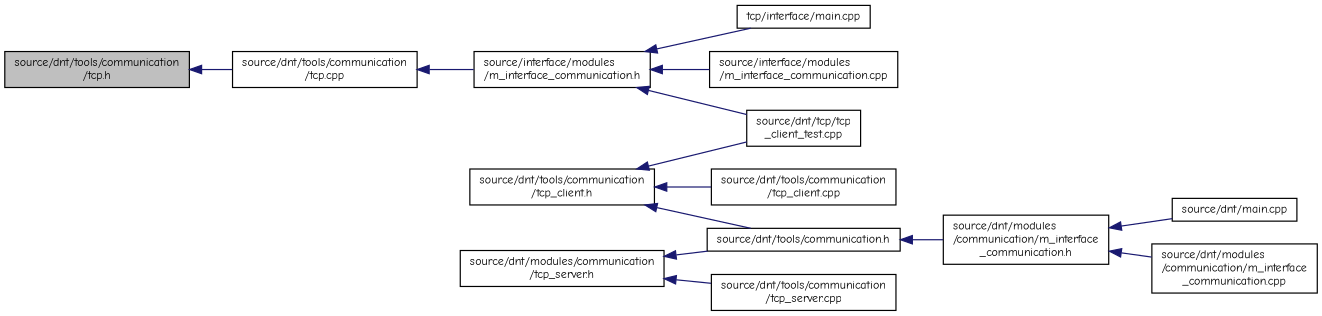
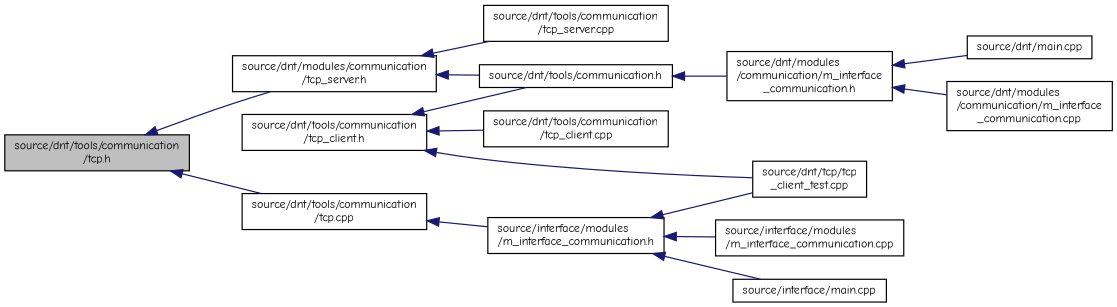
(804, 17) -> (810, 291)
none -> (213, 110)
